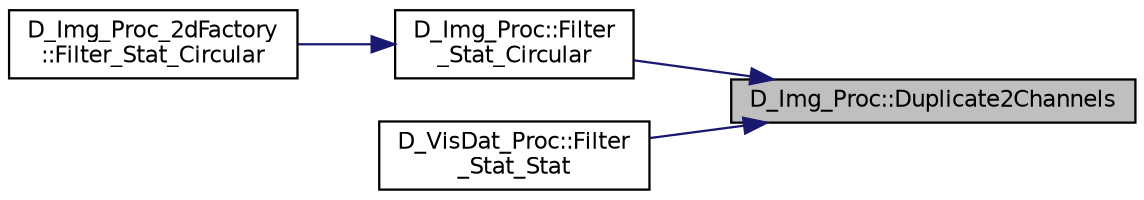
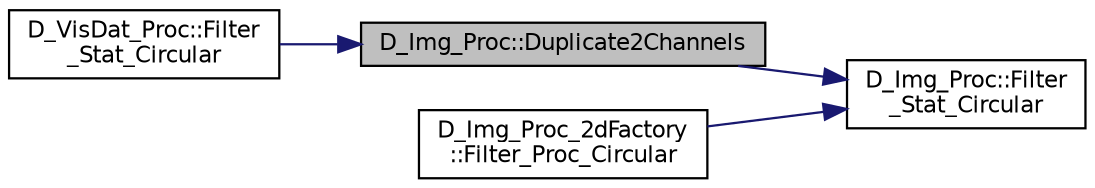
(153, 44) -> (563, 144)
(692, 68) -> (781, 71)
(514, 156) -> (144, 44)
